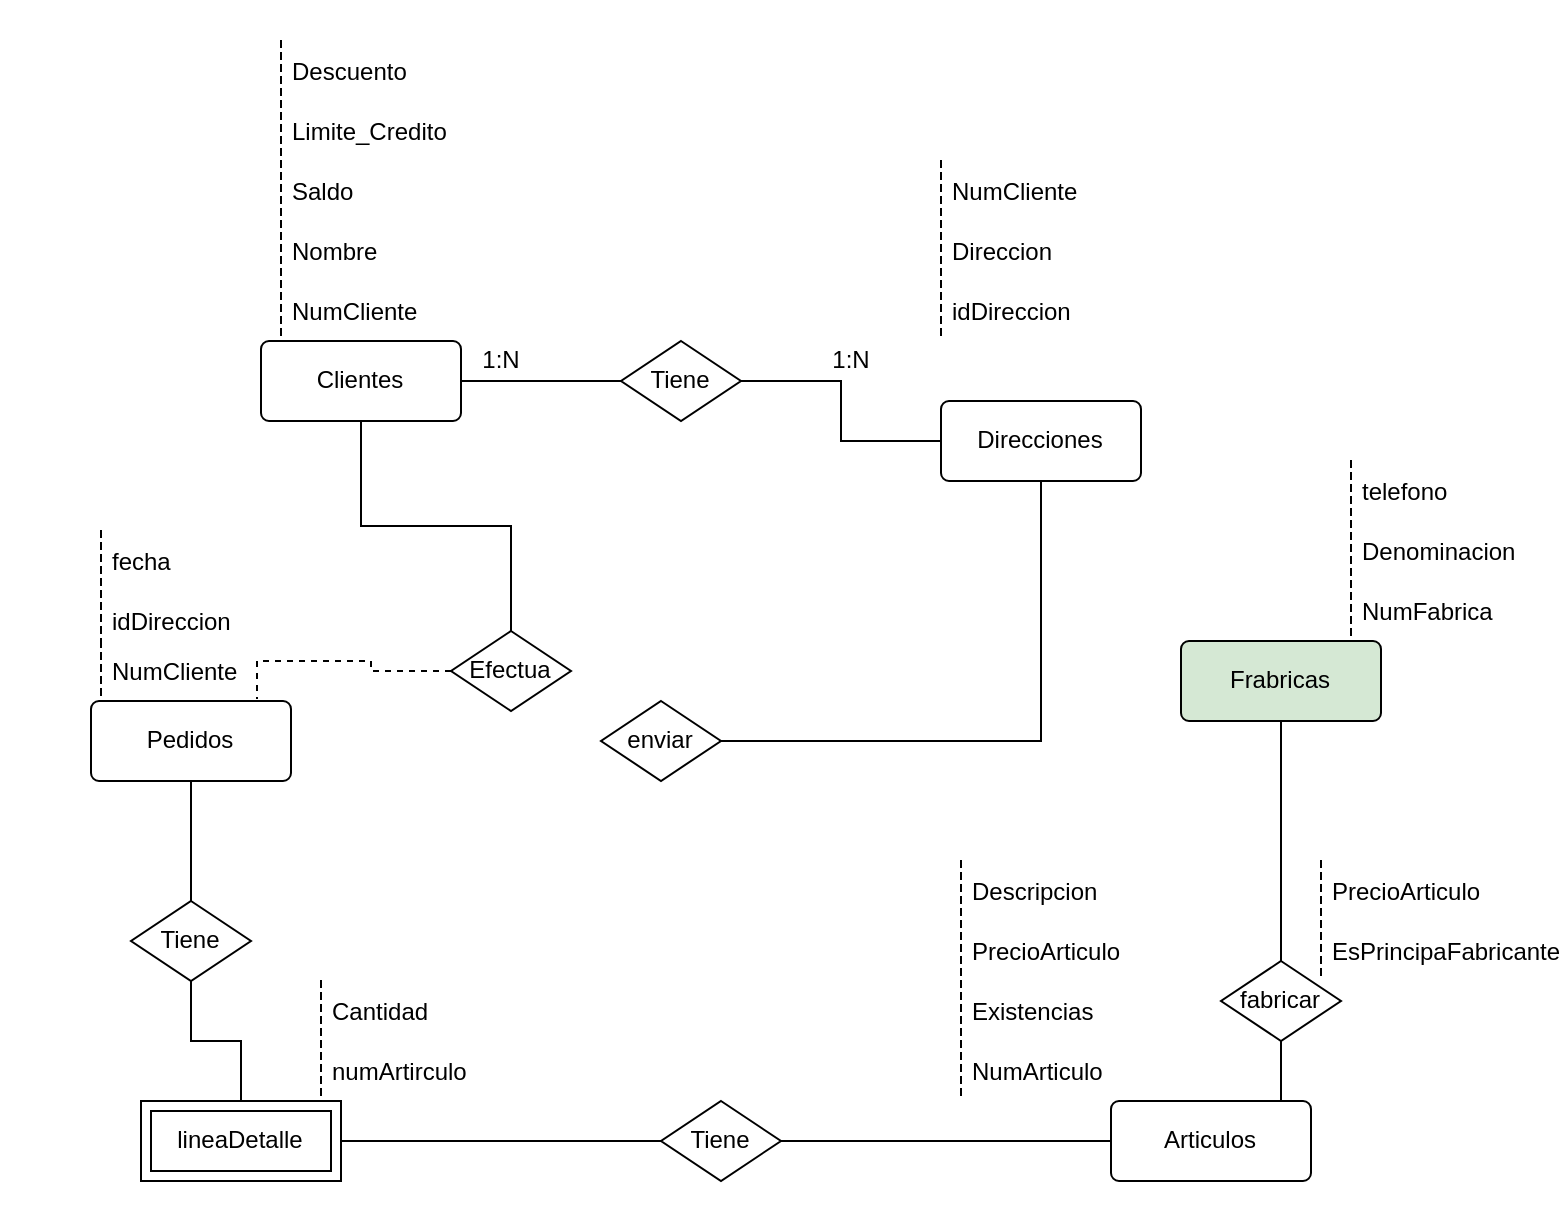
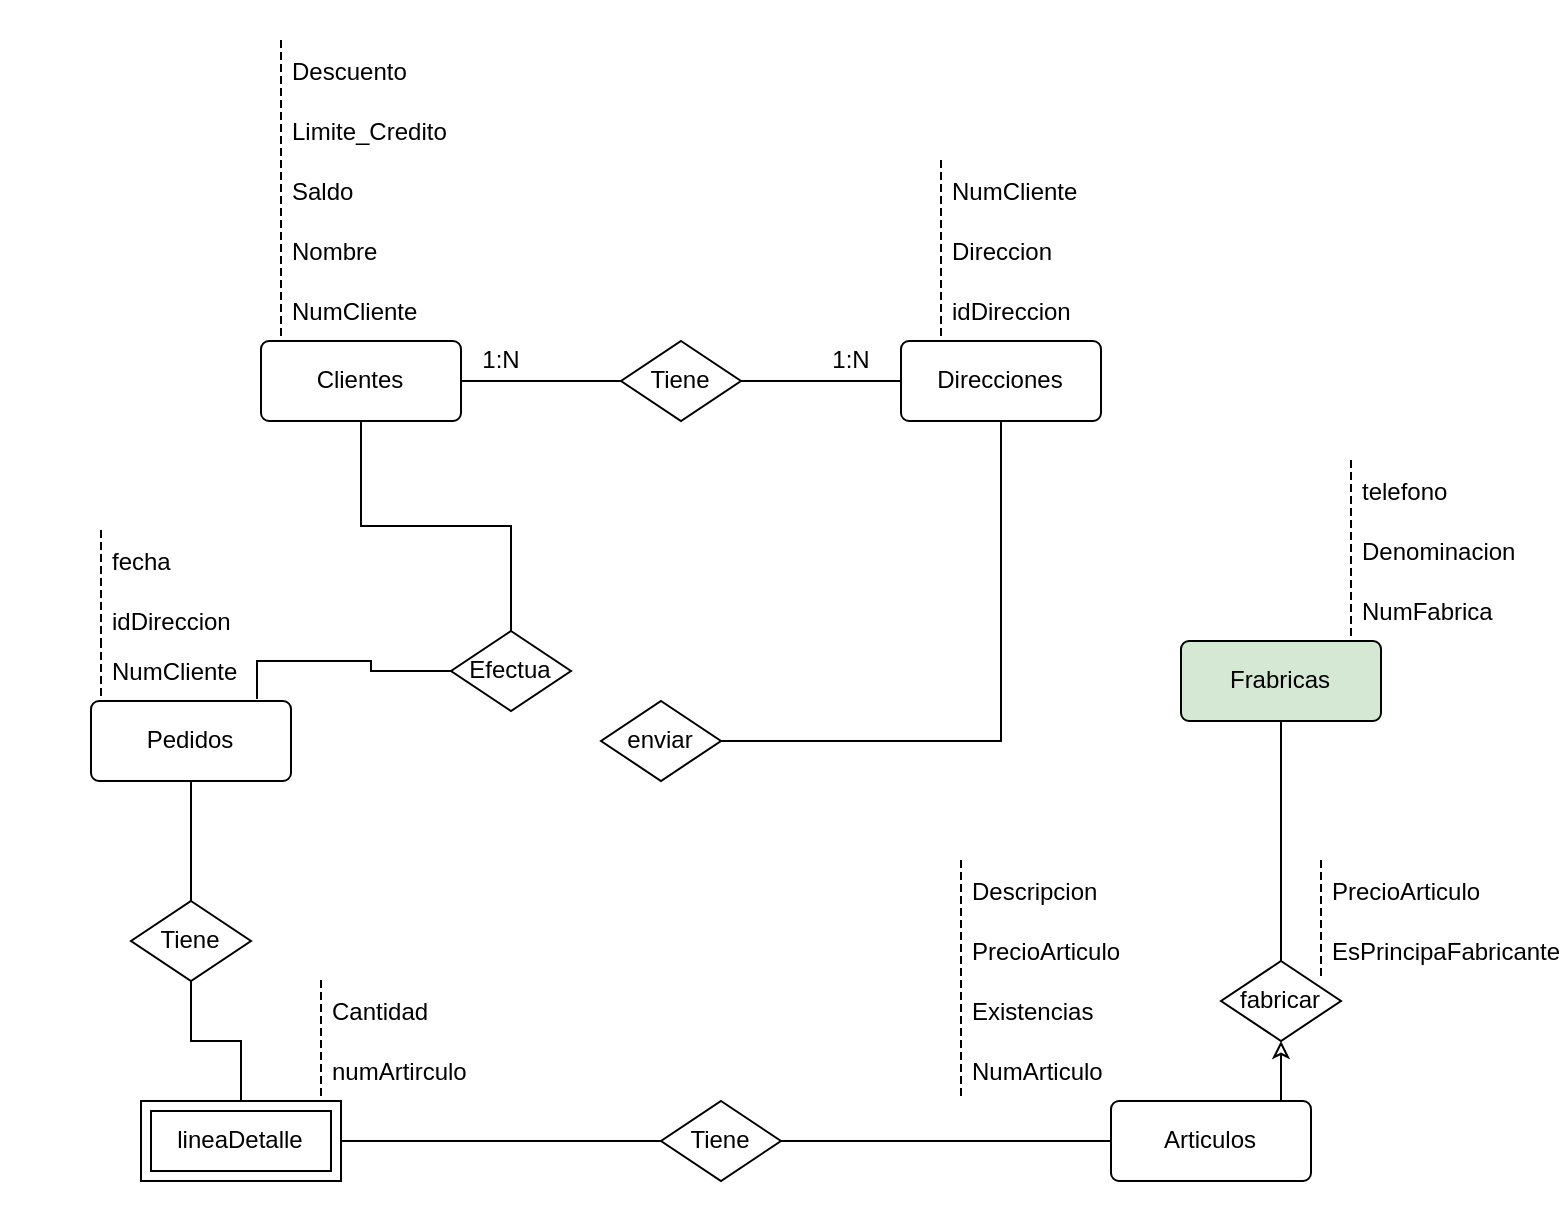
(1041, 441) -> (1001, 381)
(339, 661) -> (339, 661)
(1281, 1050) -> (1281, 1056)
